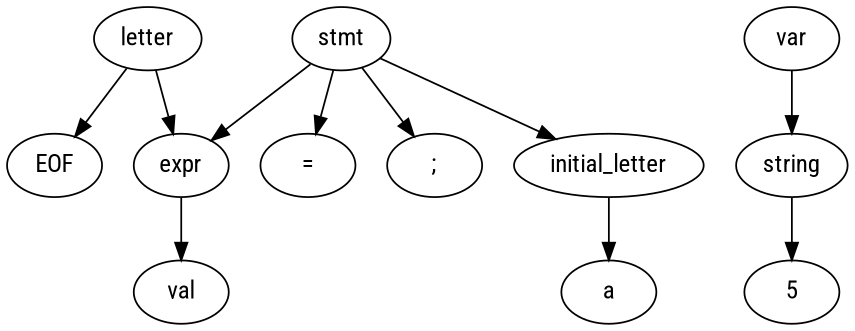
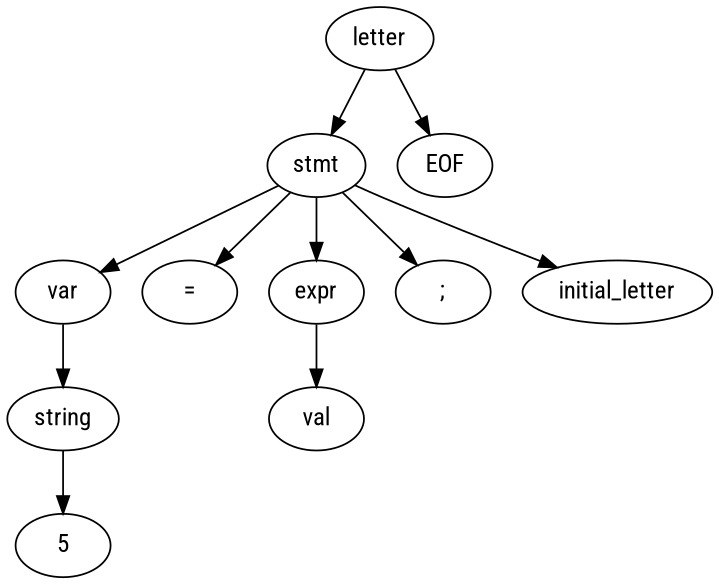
(162, 93) -> (352, 94)
none -> (198, 225)
(609, 292) -> none
